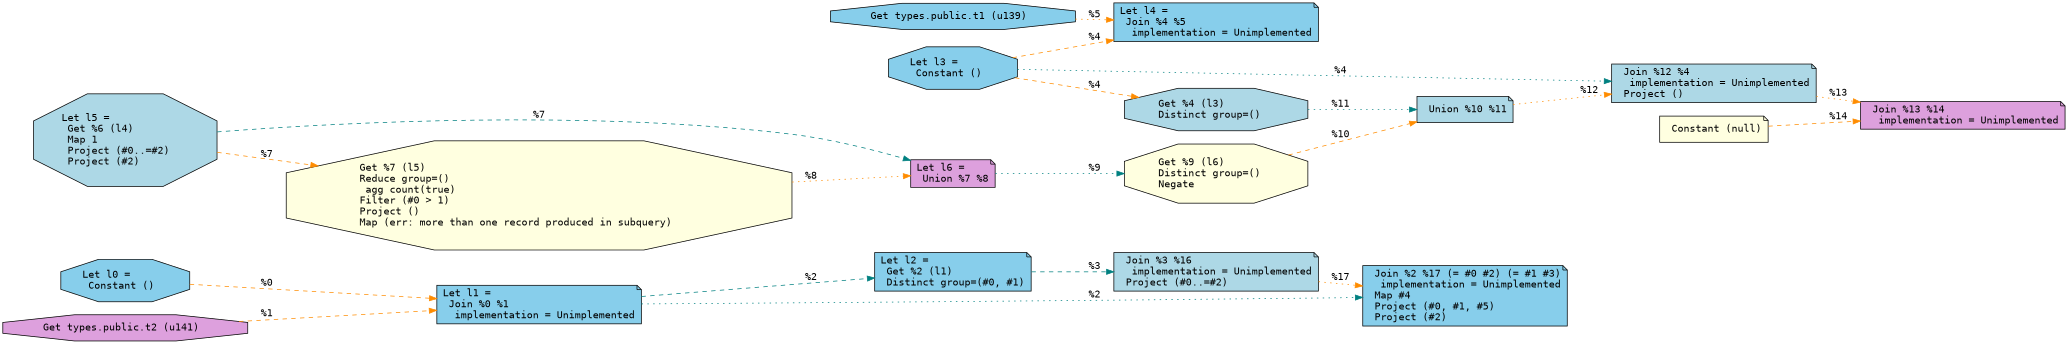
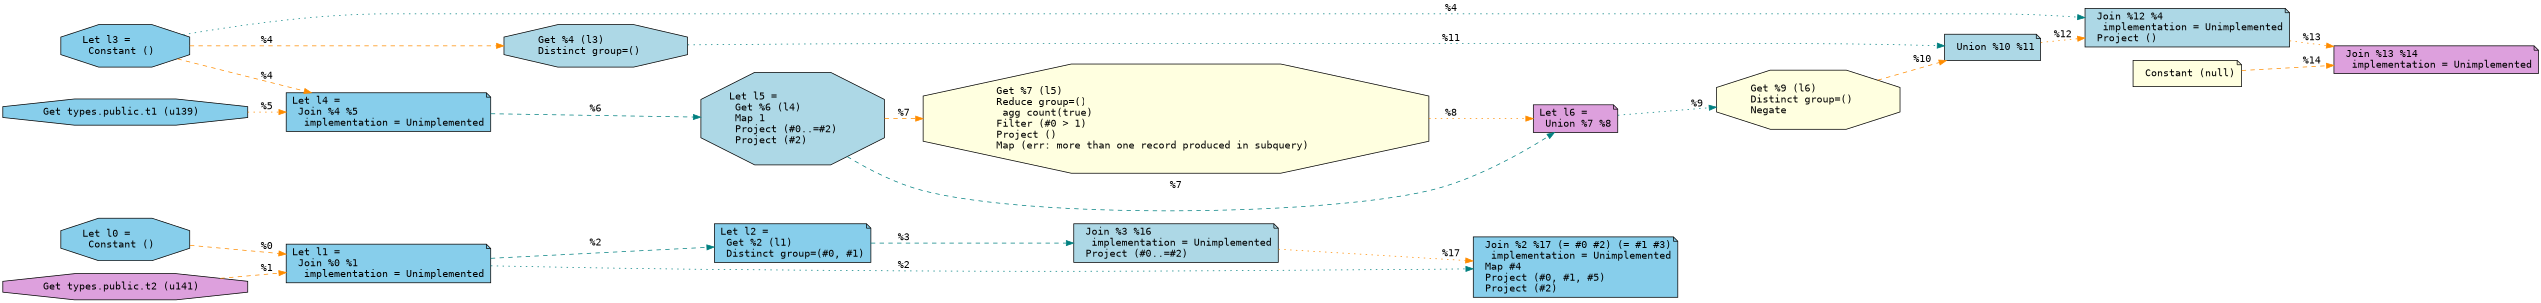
none -> (592, 115)
